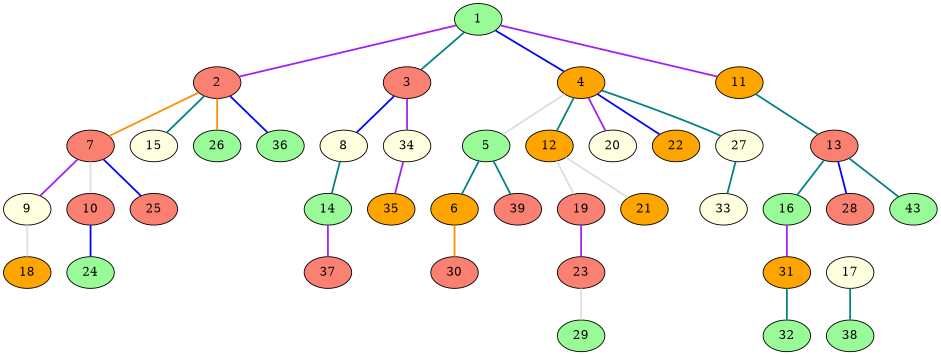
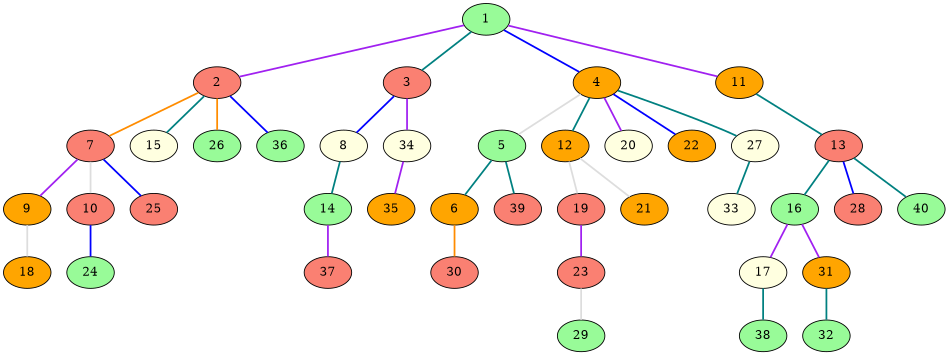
(27, 209) -> (27, 209)
(913, 209) -> (921, 209)
none -> (779, 241)
